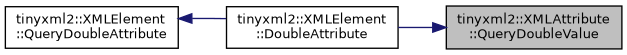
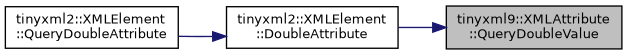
(209, 18) -> (195, 37)
(534, 27) -> (534, 27)
